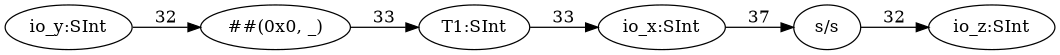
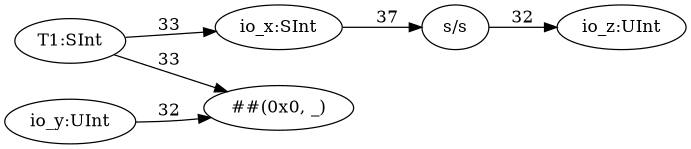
(69, 27) -> (70, 122)
(378, 27) -> (165, 71)
(992, 27) -> (622, 27)
